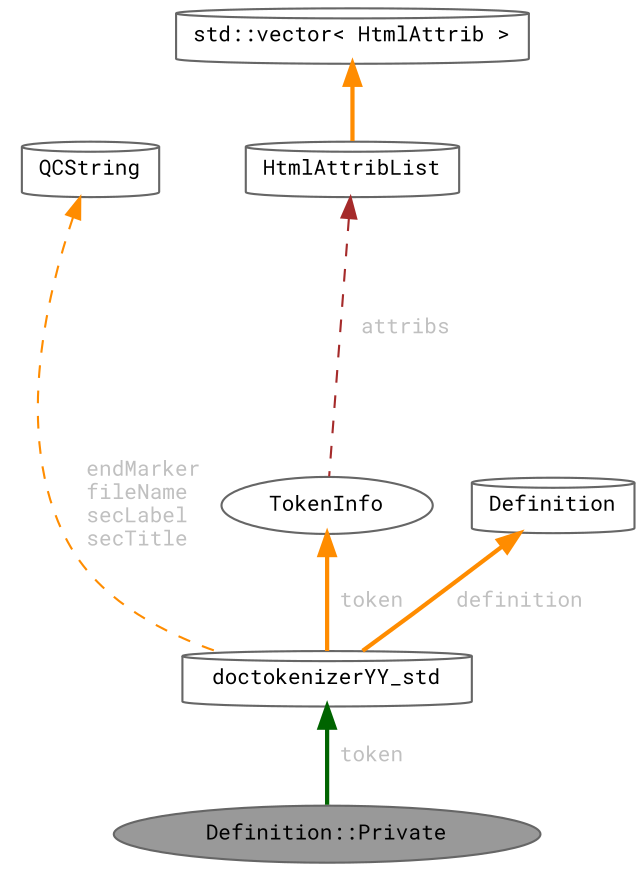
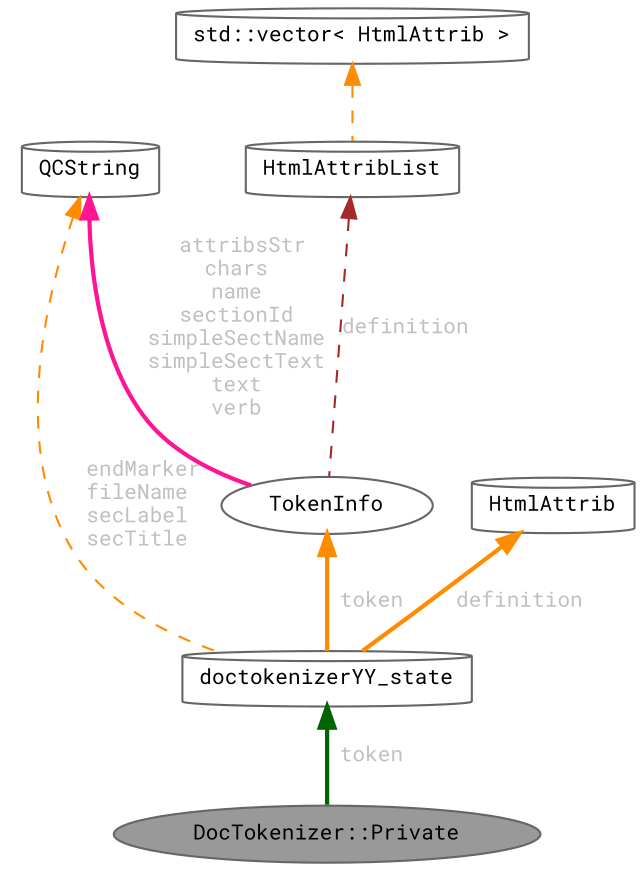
(352, 113) -> (352, 113)
(400, 328) -> (400, 328)
none -> (124, 383)
(553, 505) -> (553, 505)
(327, 679) -> (327, 679)
(327, 834) -> (327, 834)
